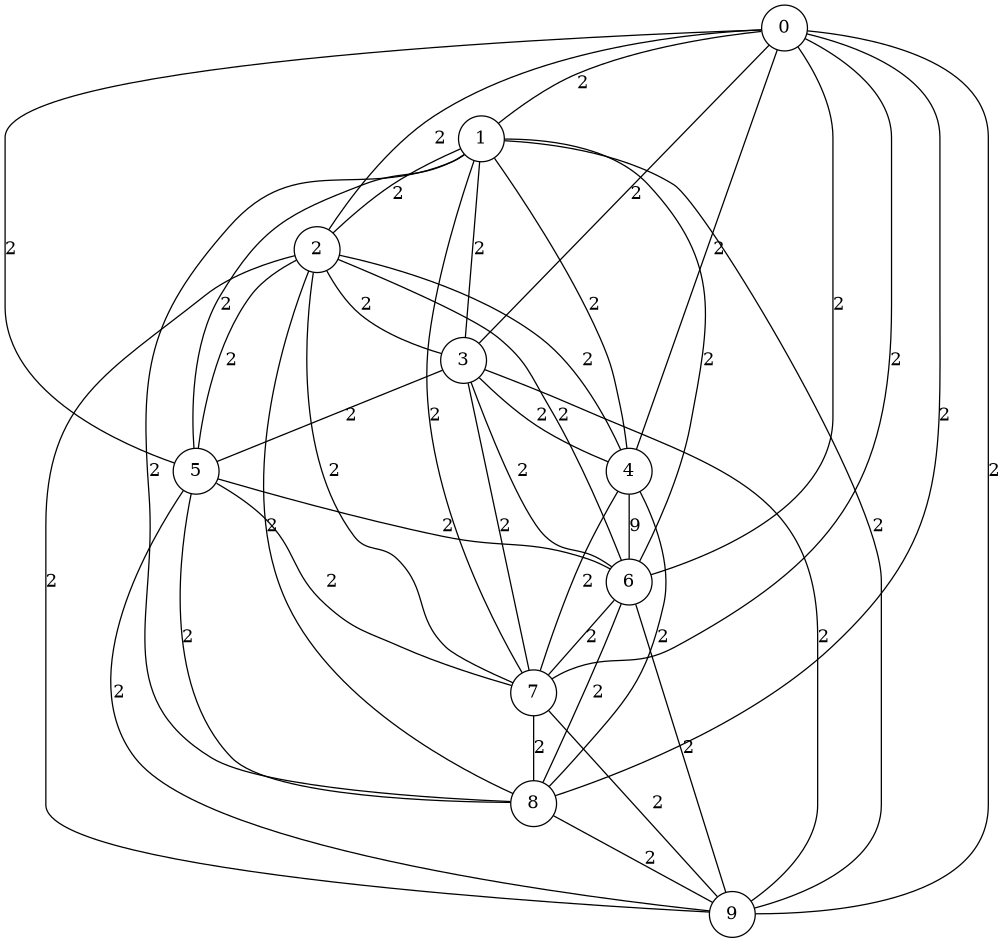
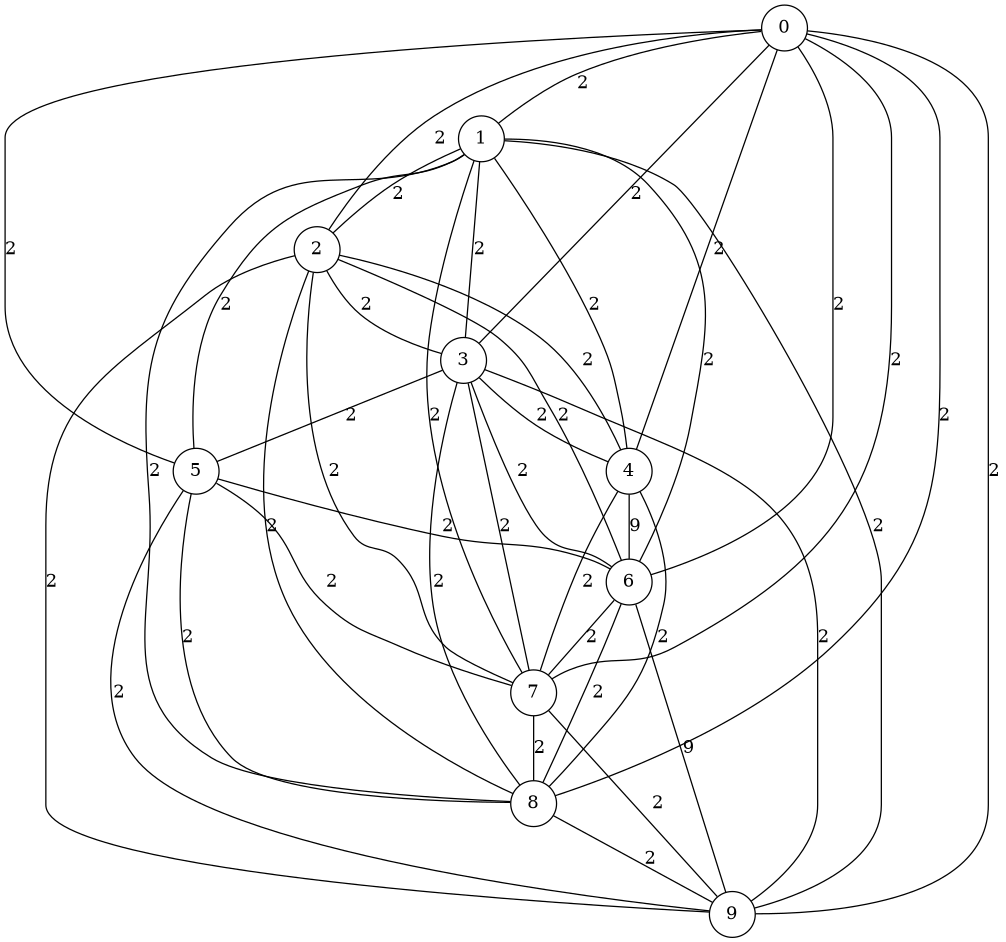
(226, 341) -> none
none -> (432, 593)
(689, 748) -> (689, 748)
